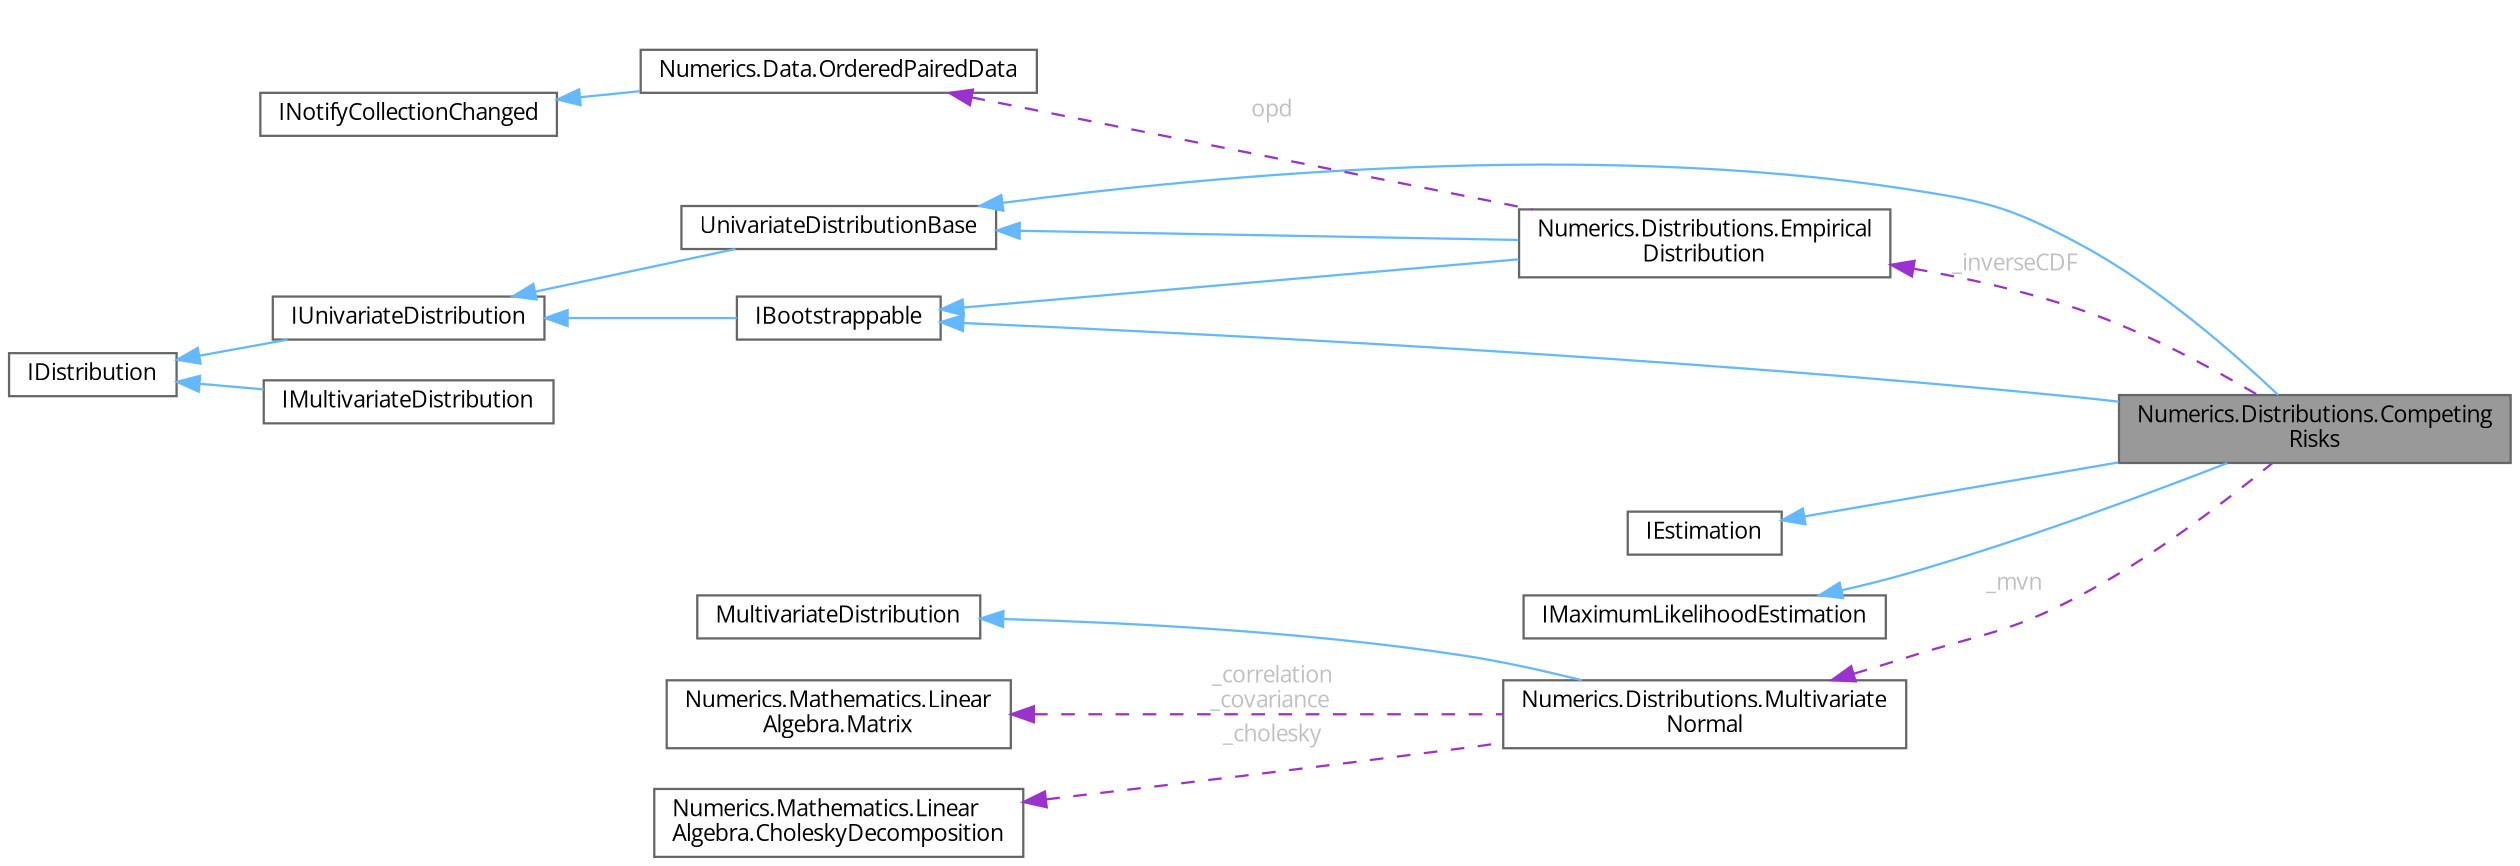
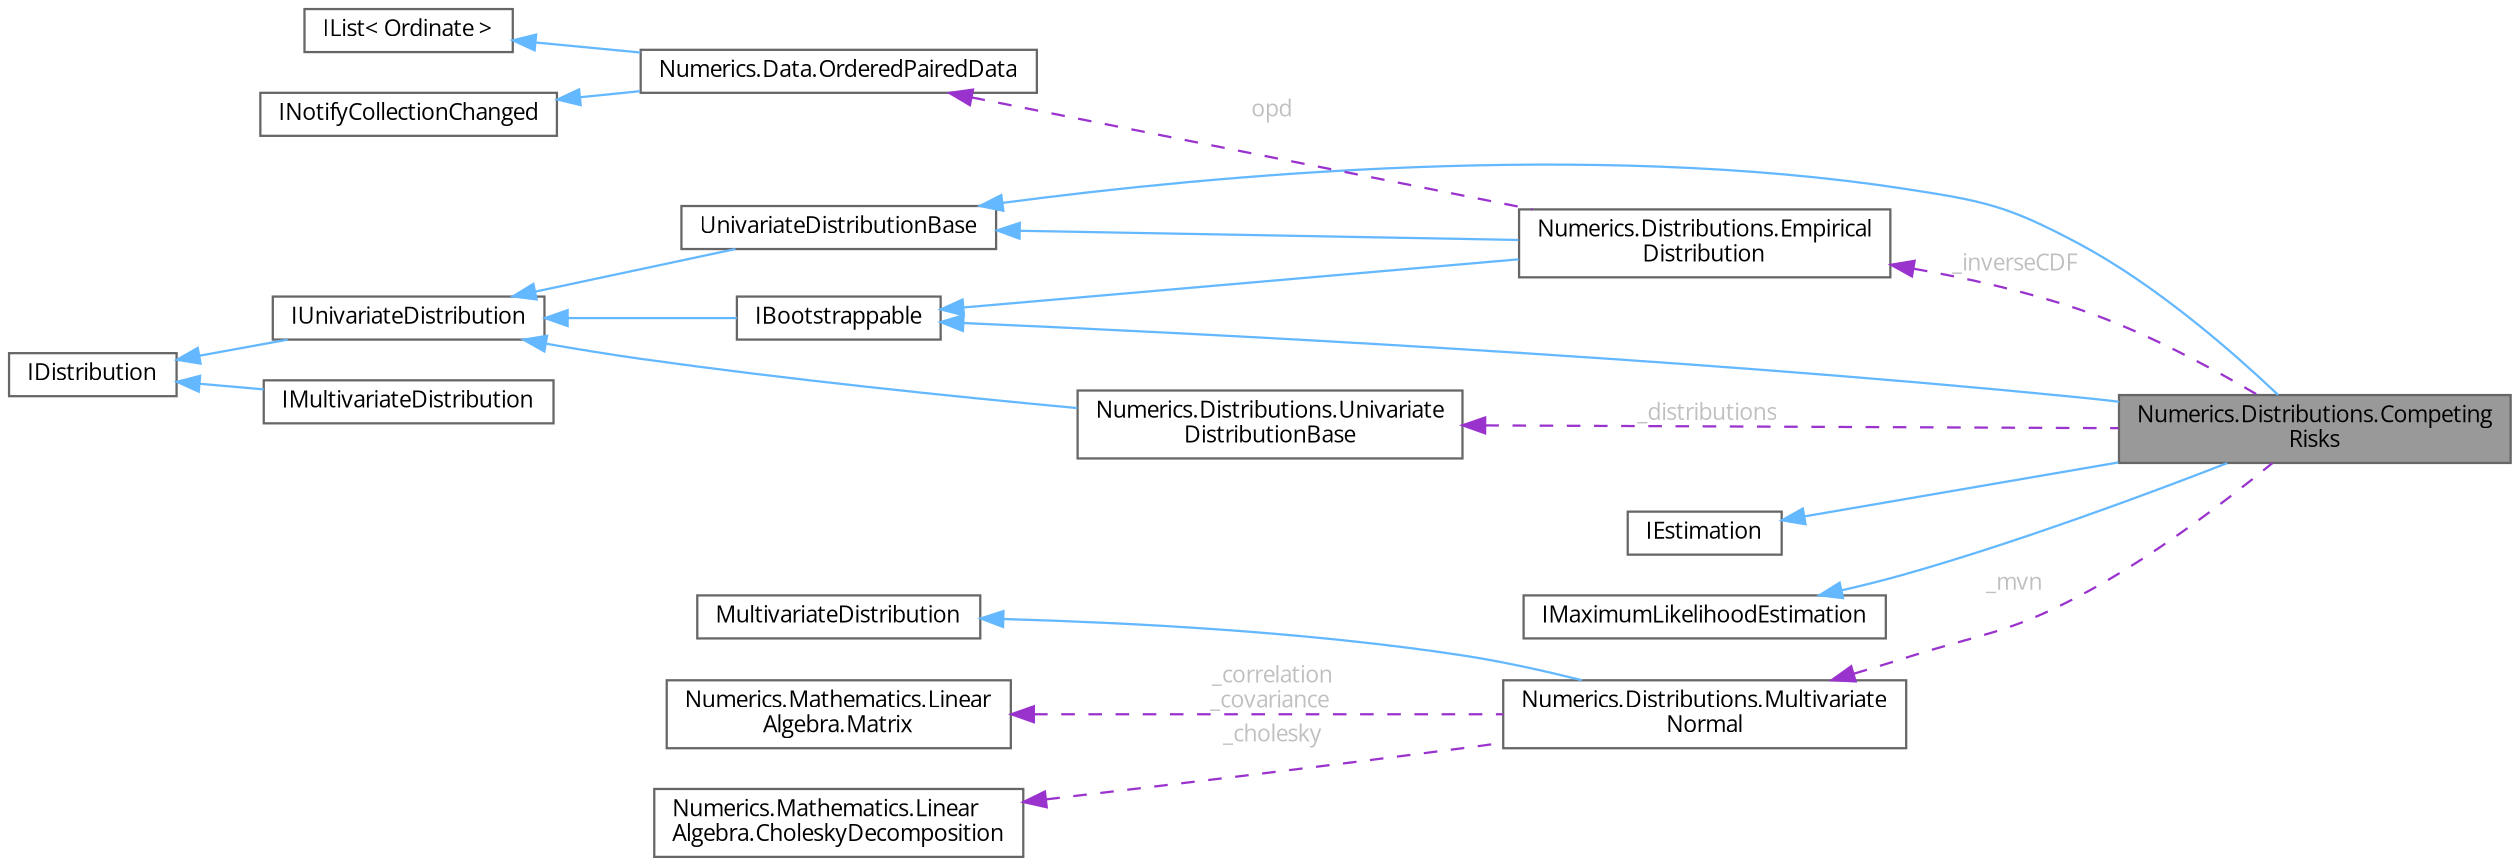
none -> (409, 31)
none -> (1270, 424)
